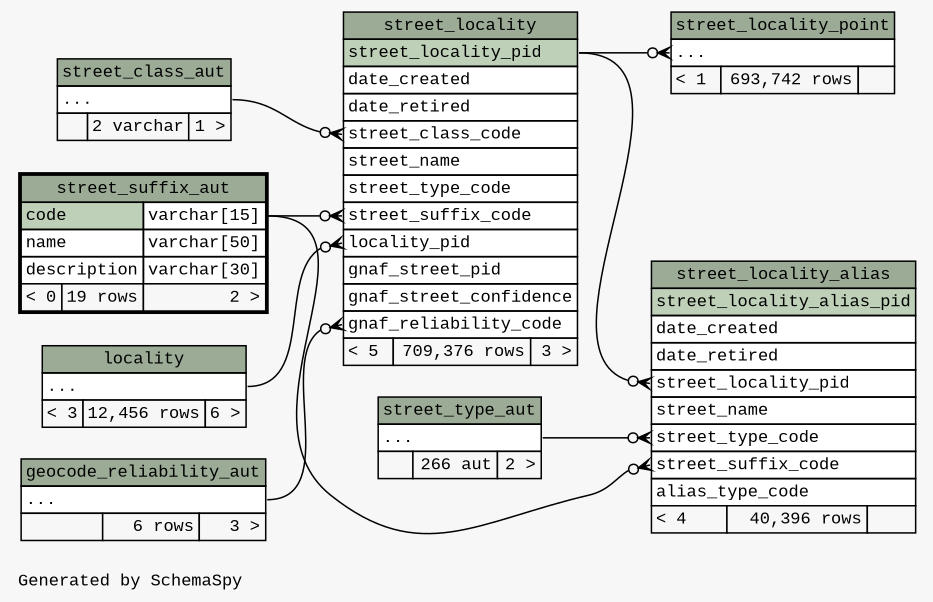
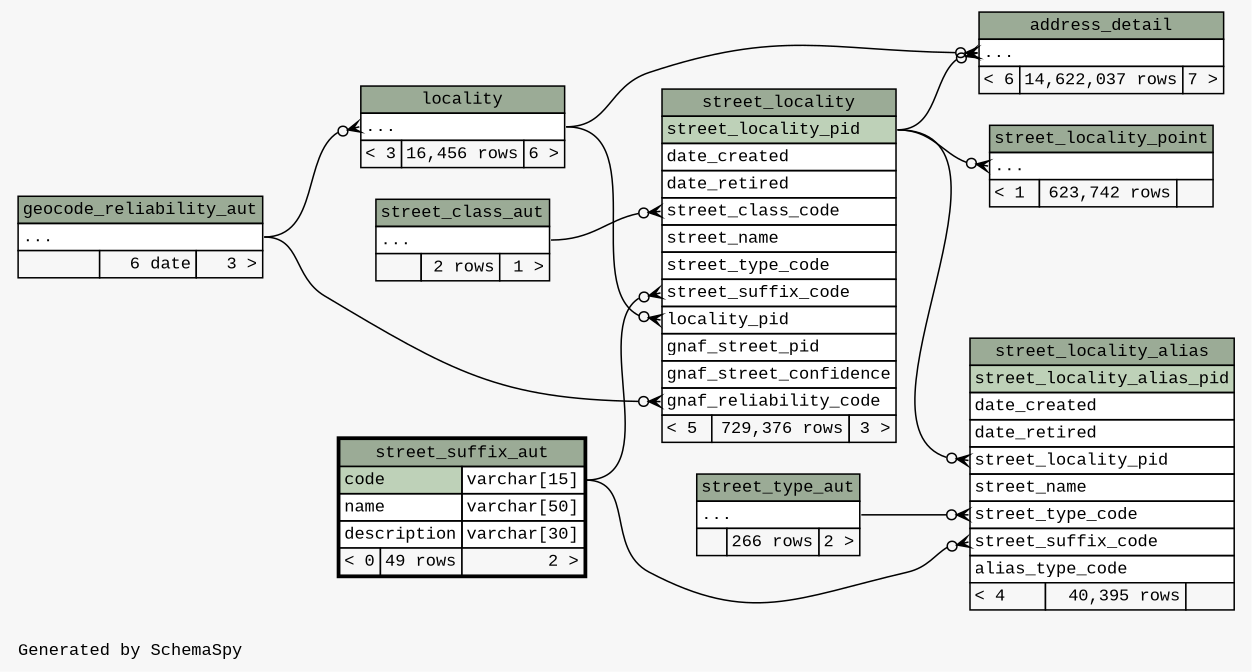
none -> (1101, 53)
(792, 79) -> (1110, 192)
(138, 126) -> (464, 266)
none -> (309, 193)
(103, 297) -> (421, 561)
(464, 351) -> (783, 428)
(144, 413) -> (463, 153)
(457, 464) -> (773, 541)
(806, 519) -> (1125, 596)
(164, 526) -> (161, 263)
